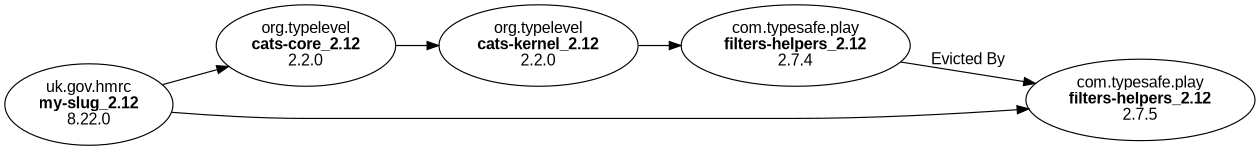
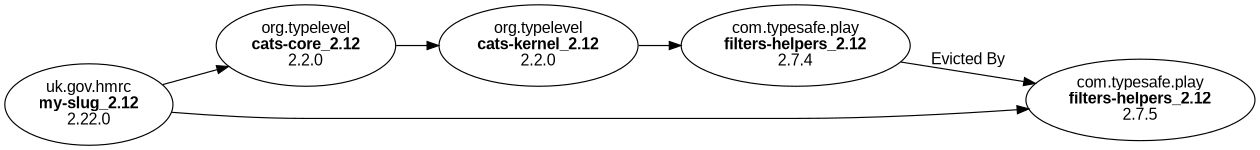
(89, 120) -> (89, 120)
